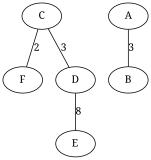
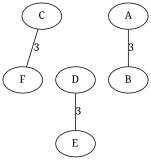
(37, 48) -> (37, 48)
(59, 48) -> none
(78, 112) -> (78, 112)
